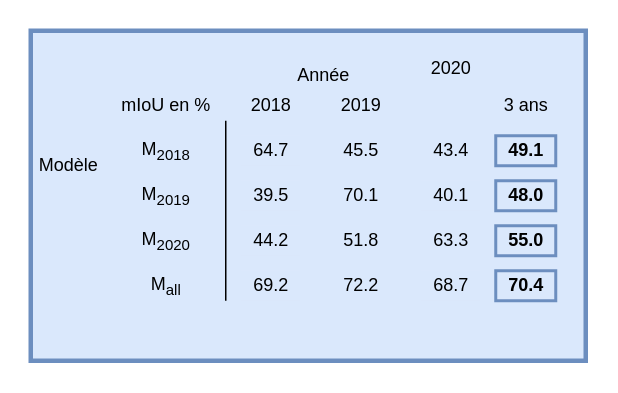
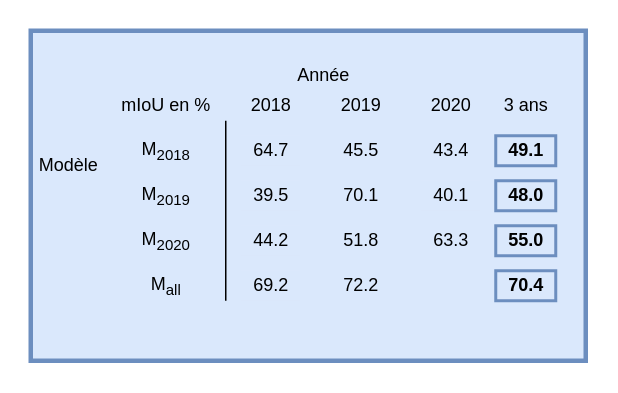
(451, 68) -> (451, 106)
(451, 286) -> none
